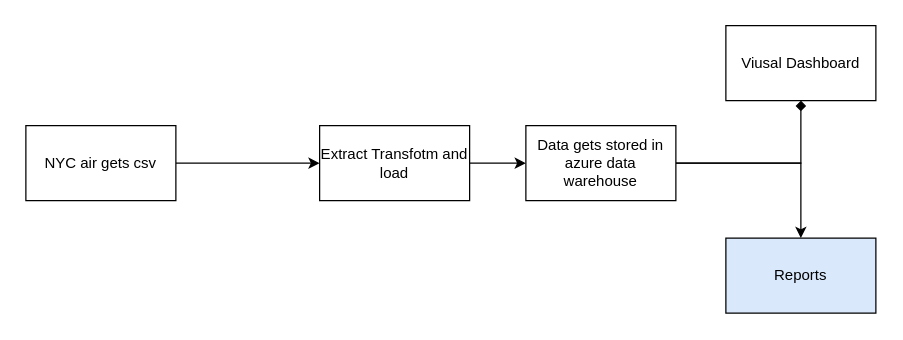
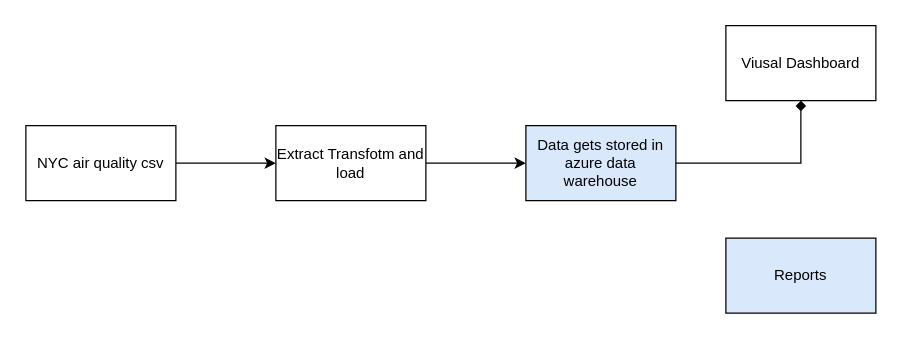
(101, 163) -> (101, 163)
(394, 163) -> (351, 163)
(601, 163) -> (601, 163)
(801, 197) -> none
